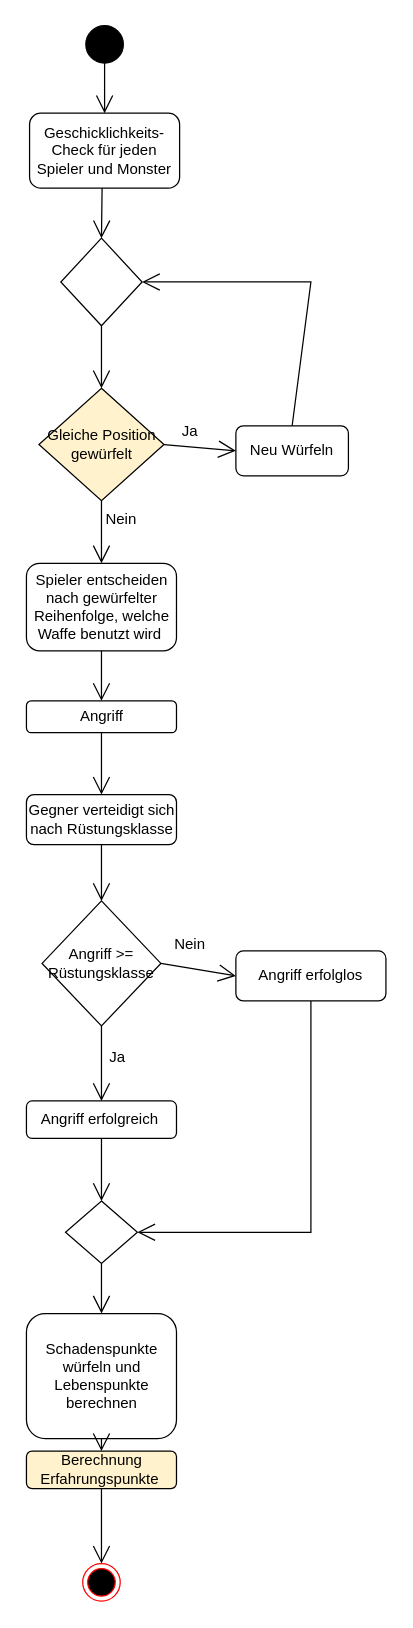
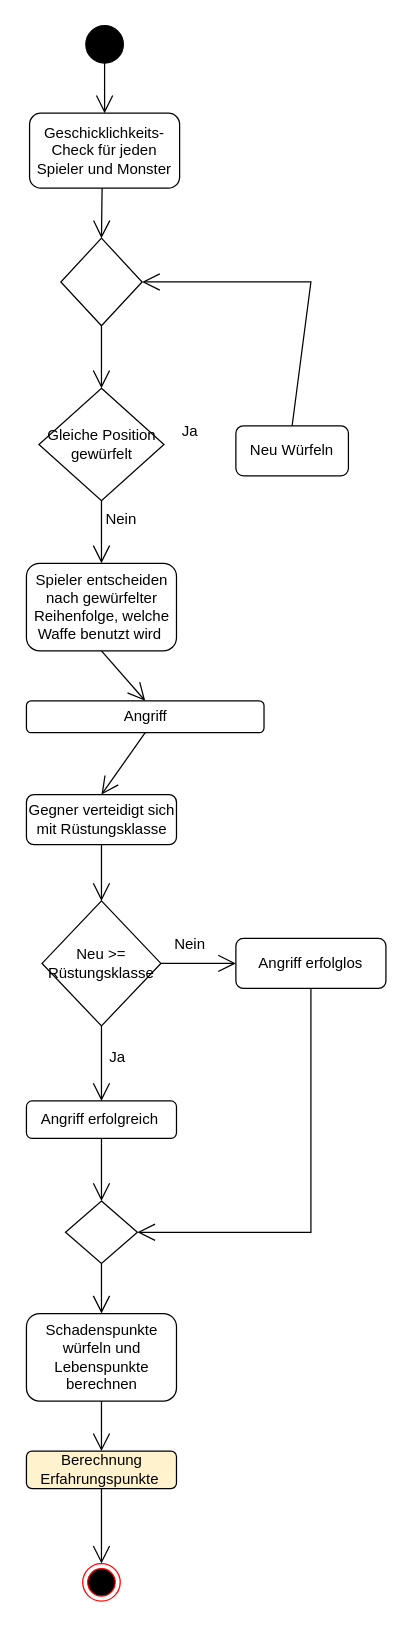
(101, 444) -> (101, 444)
(198, 447) -> none
(101, 717) -> (145, 717)
(102, 819) -> (102, 819)
(101, 963) -> (101, 963)
(311, 976) -> (311, 963)
(101, 1376) -> (101, 1357)
